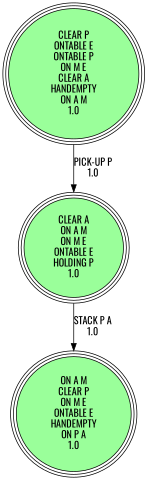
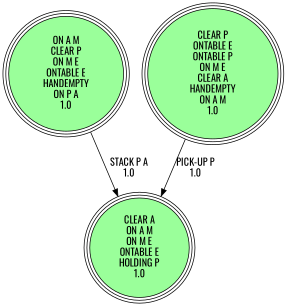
(74, 323) -> (103, 161)
